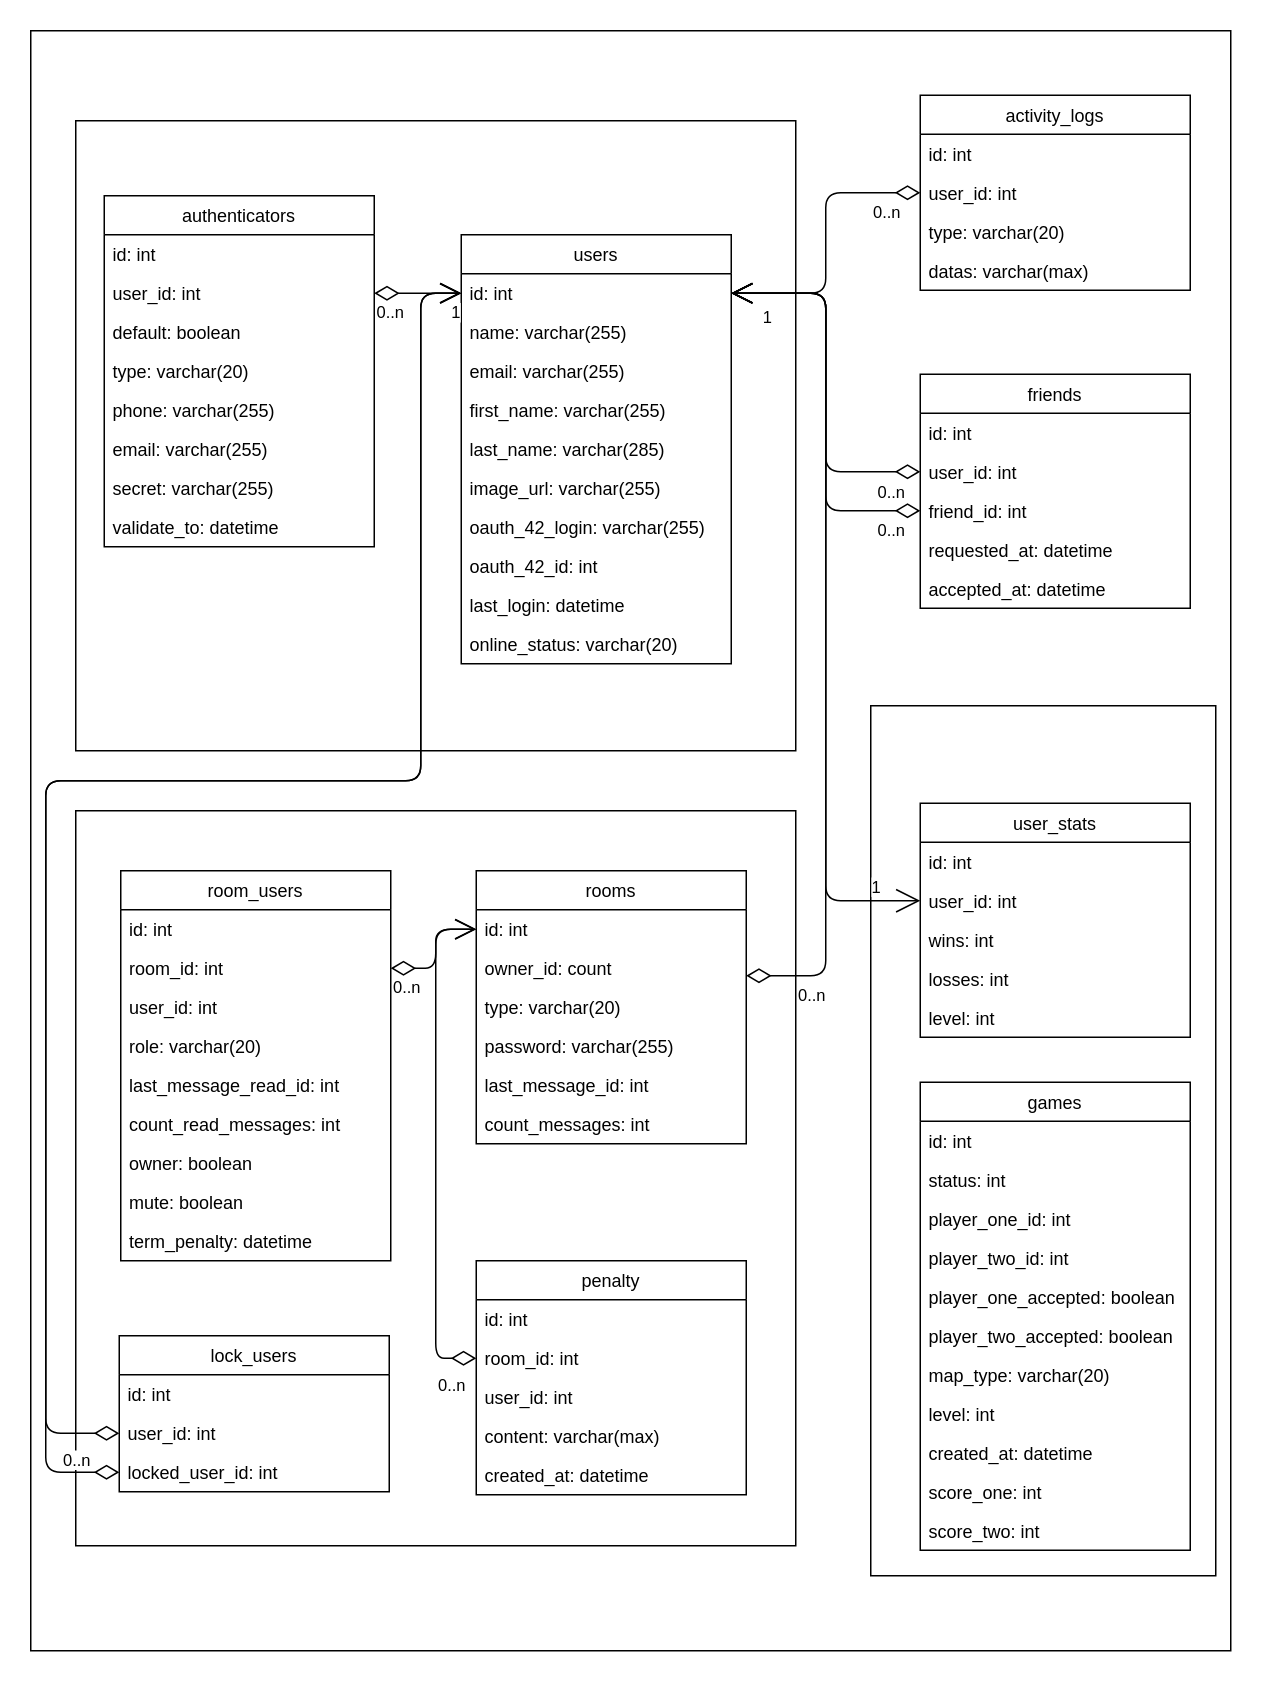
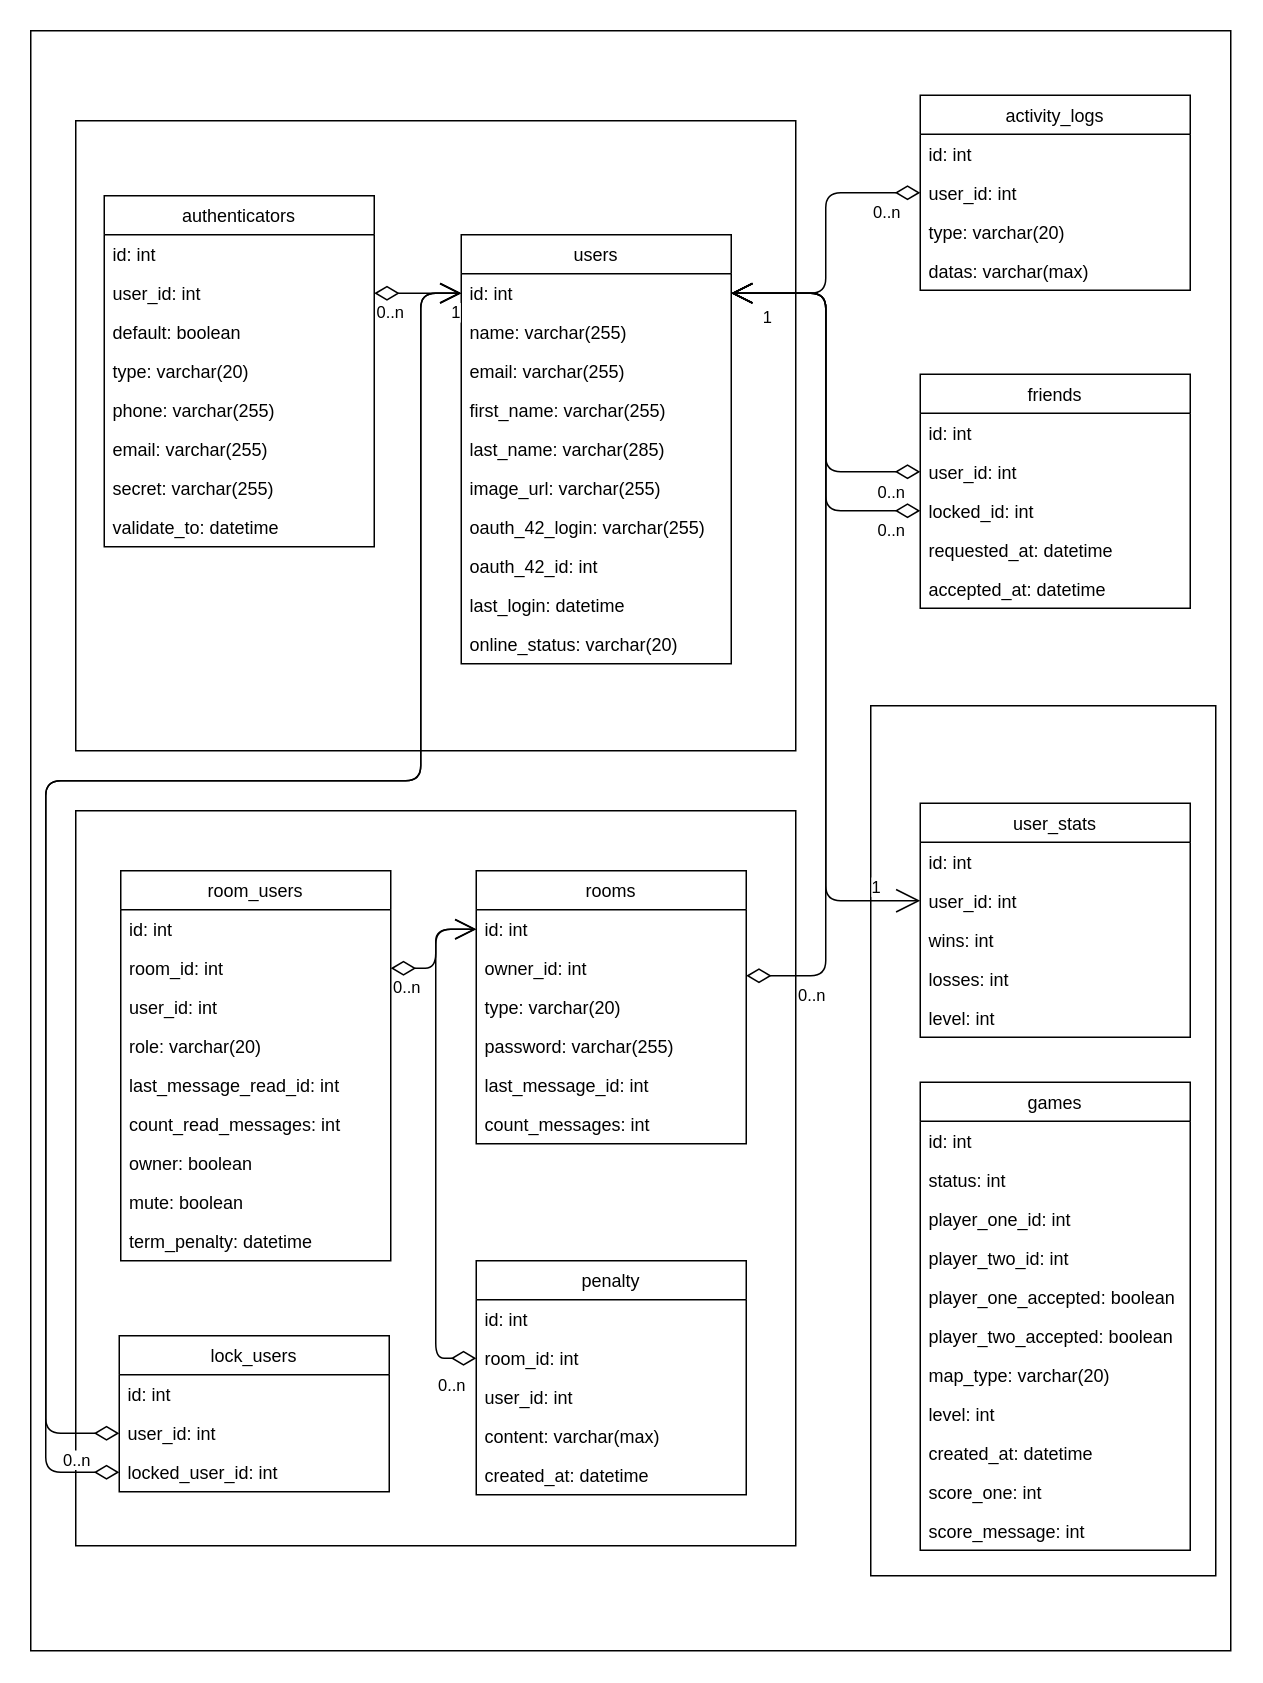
(987, 512) -> (987, 512)
(553, 969) -> (541, 969)
(992, 1532) -> (1012, 1532)
